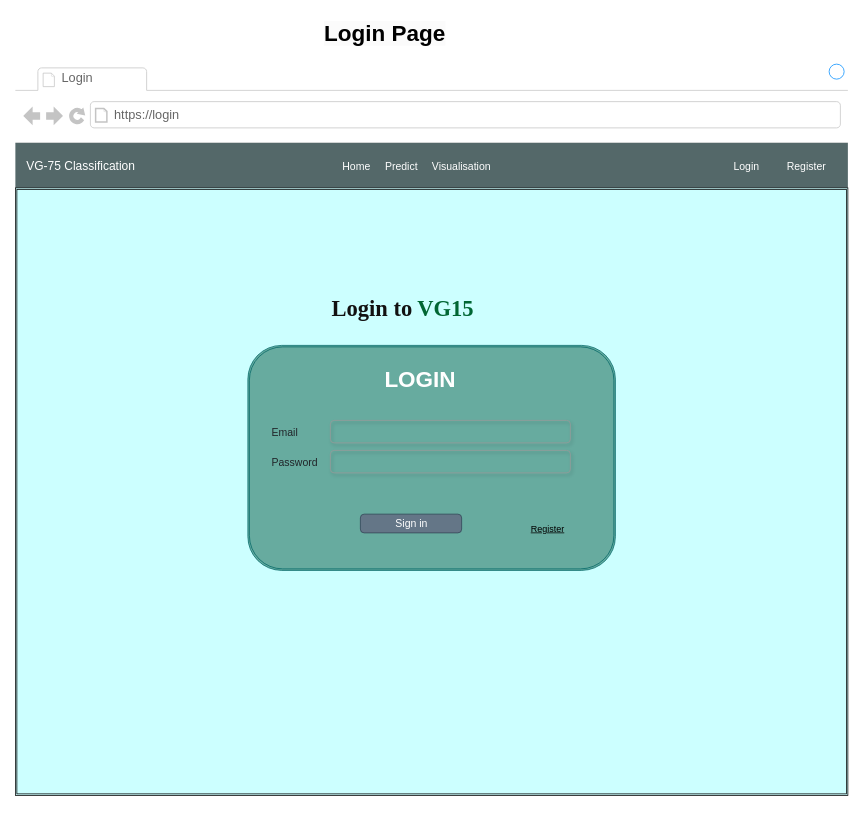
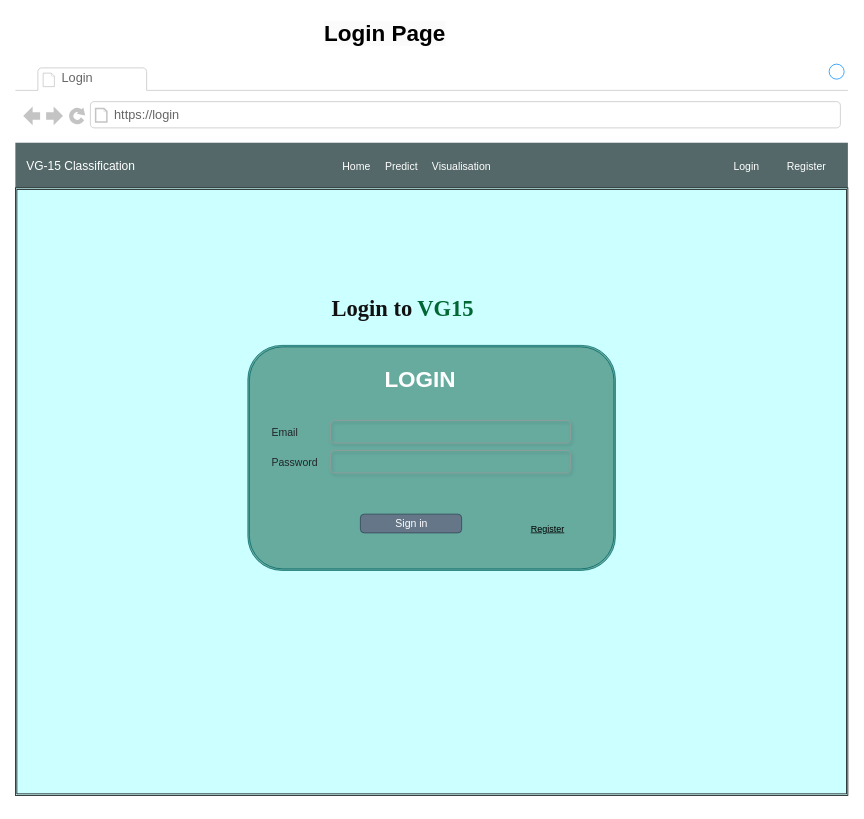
(86, 165) -> (86, 165)
